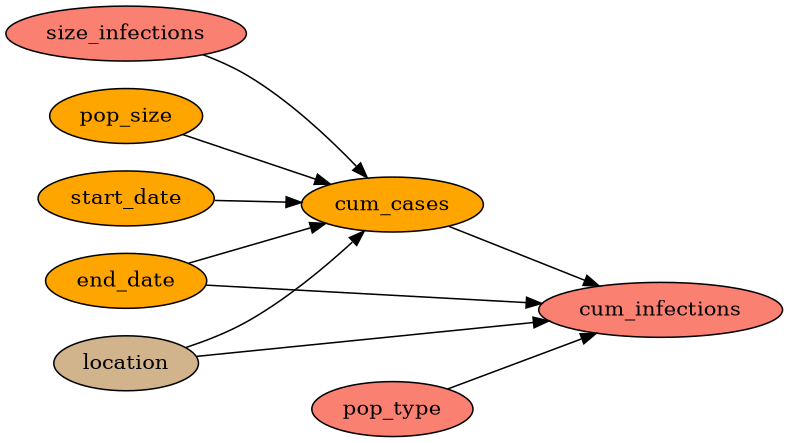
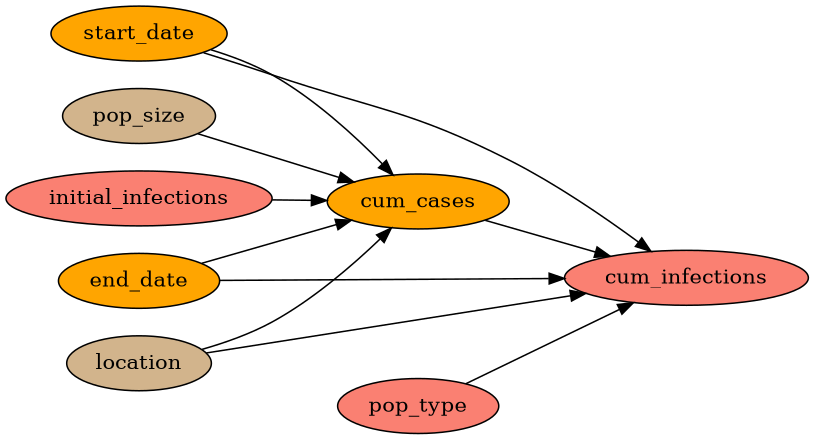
(126, 34) -> (139, 198)
(126, 116) -> (139, 116)
none -> (431, 125)
